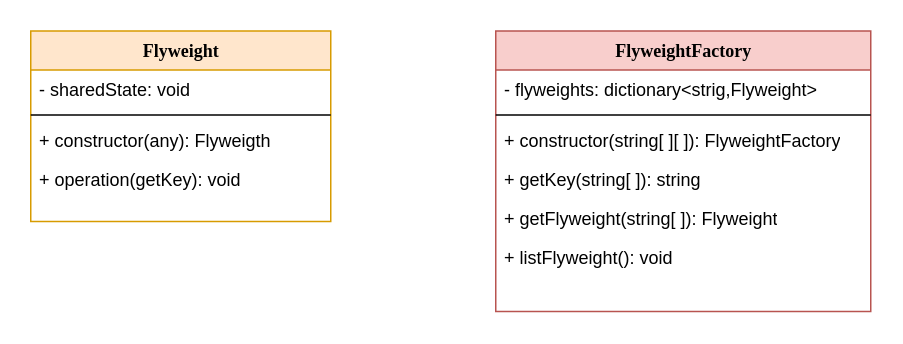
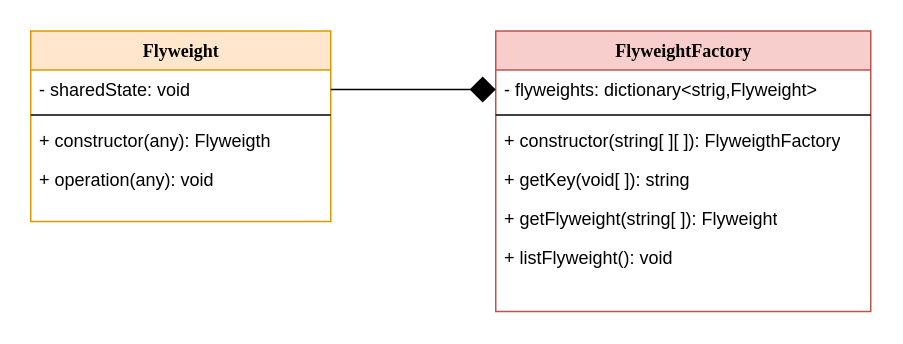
none -> (401, 89)
(685, 153) -> (685, 153)
(154, 181) -> (139, 181)
(627, 181) -> (617, 181)
